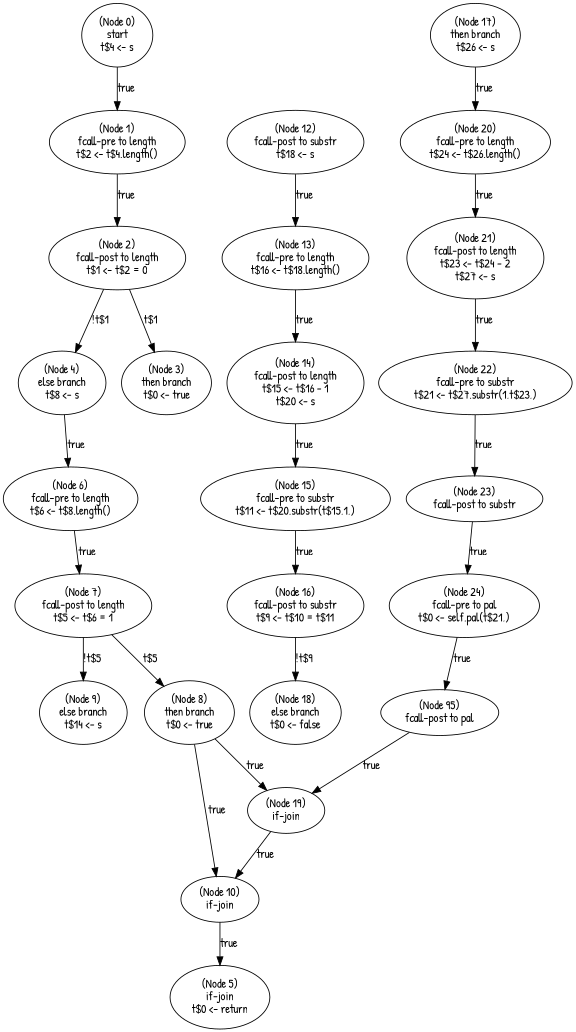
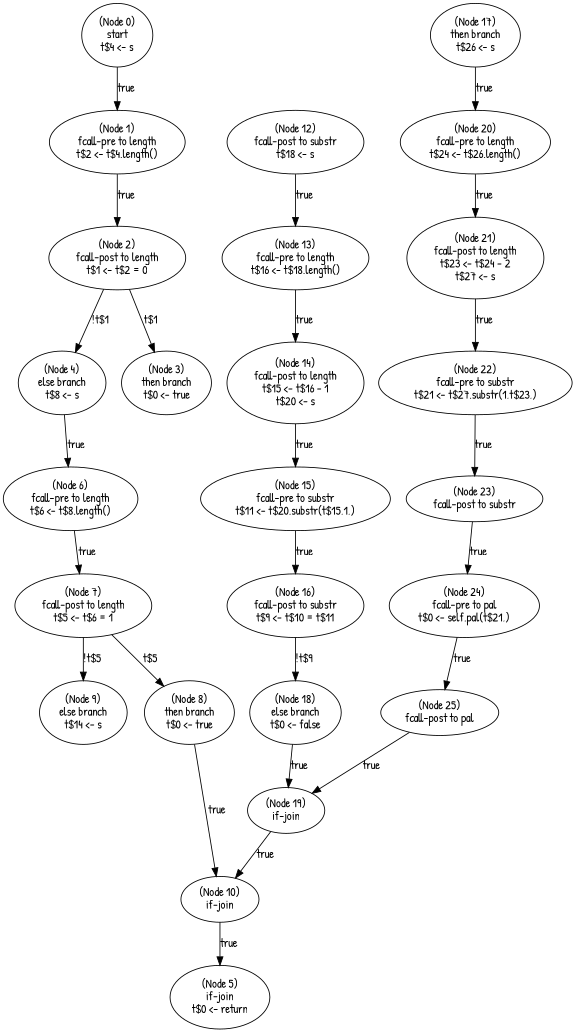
(440, 713) -> (440, 713)
(238, 762) -> (291, 762)
